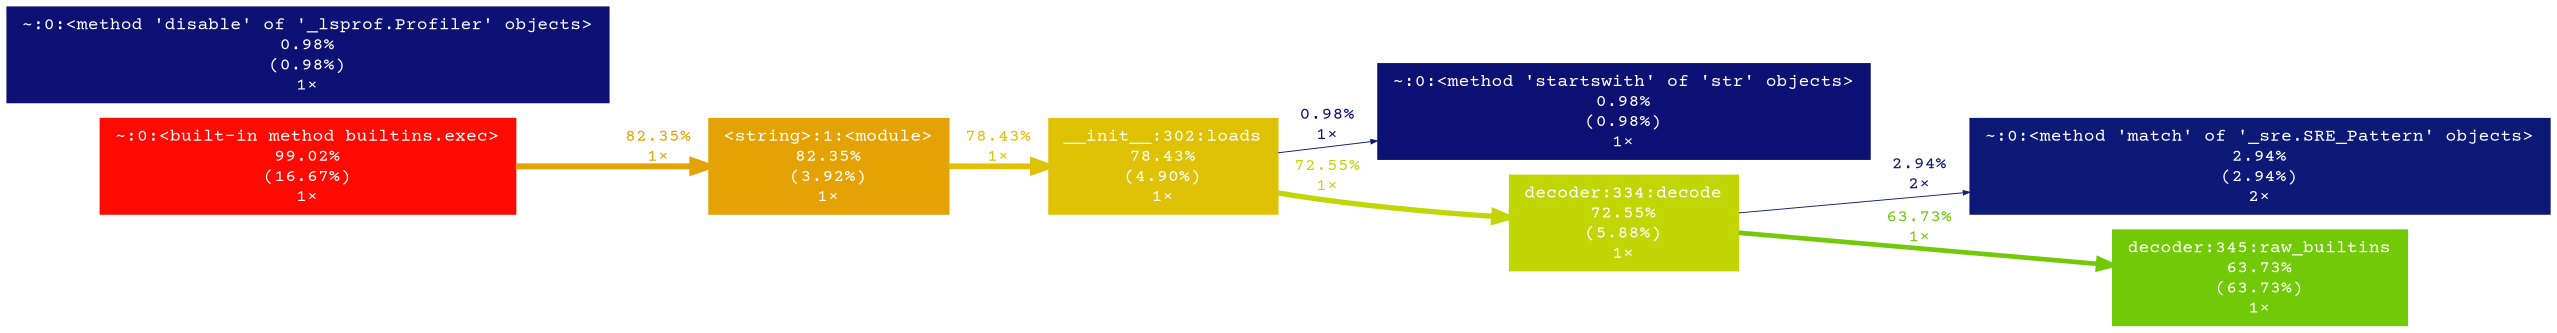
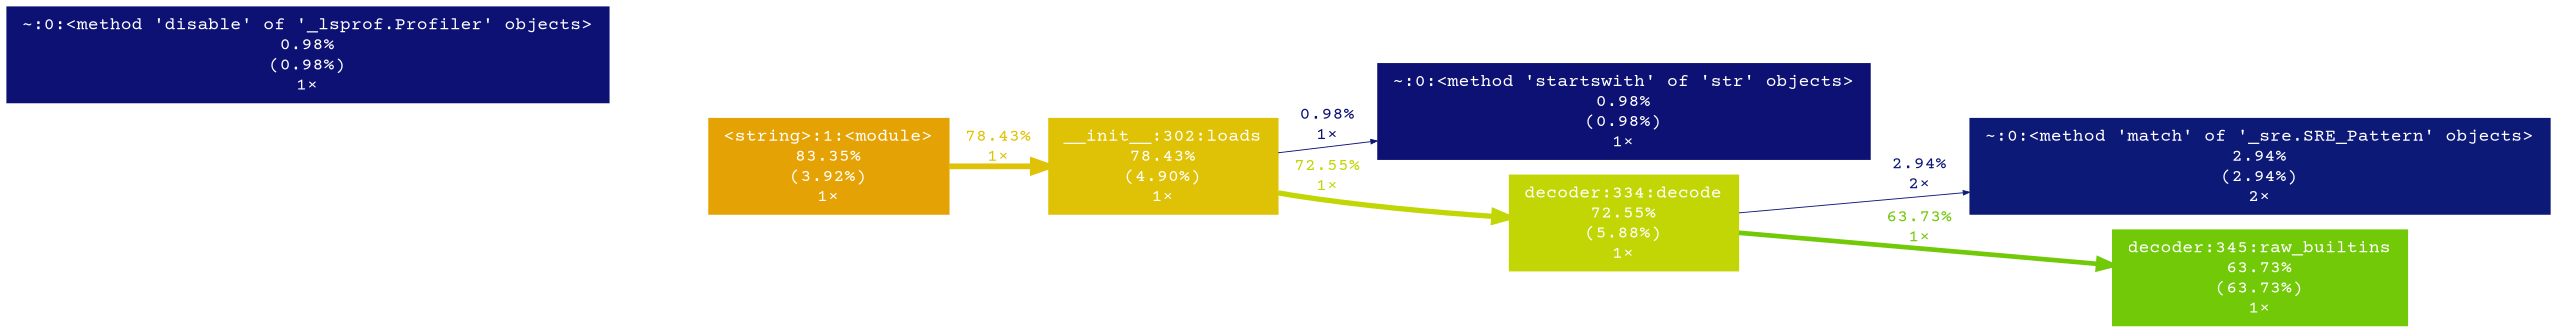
(308, 166) -> none
(829, 166) -> (829, 166)
